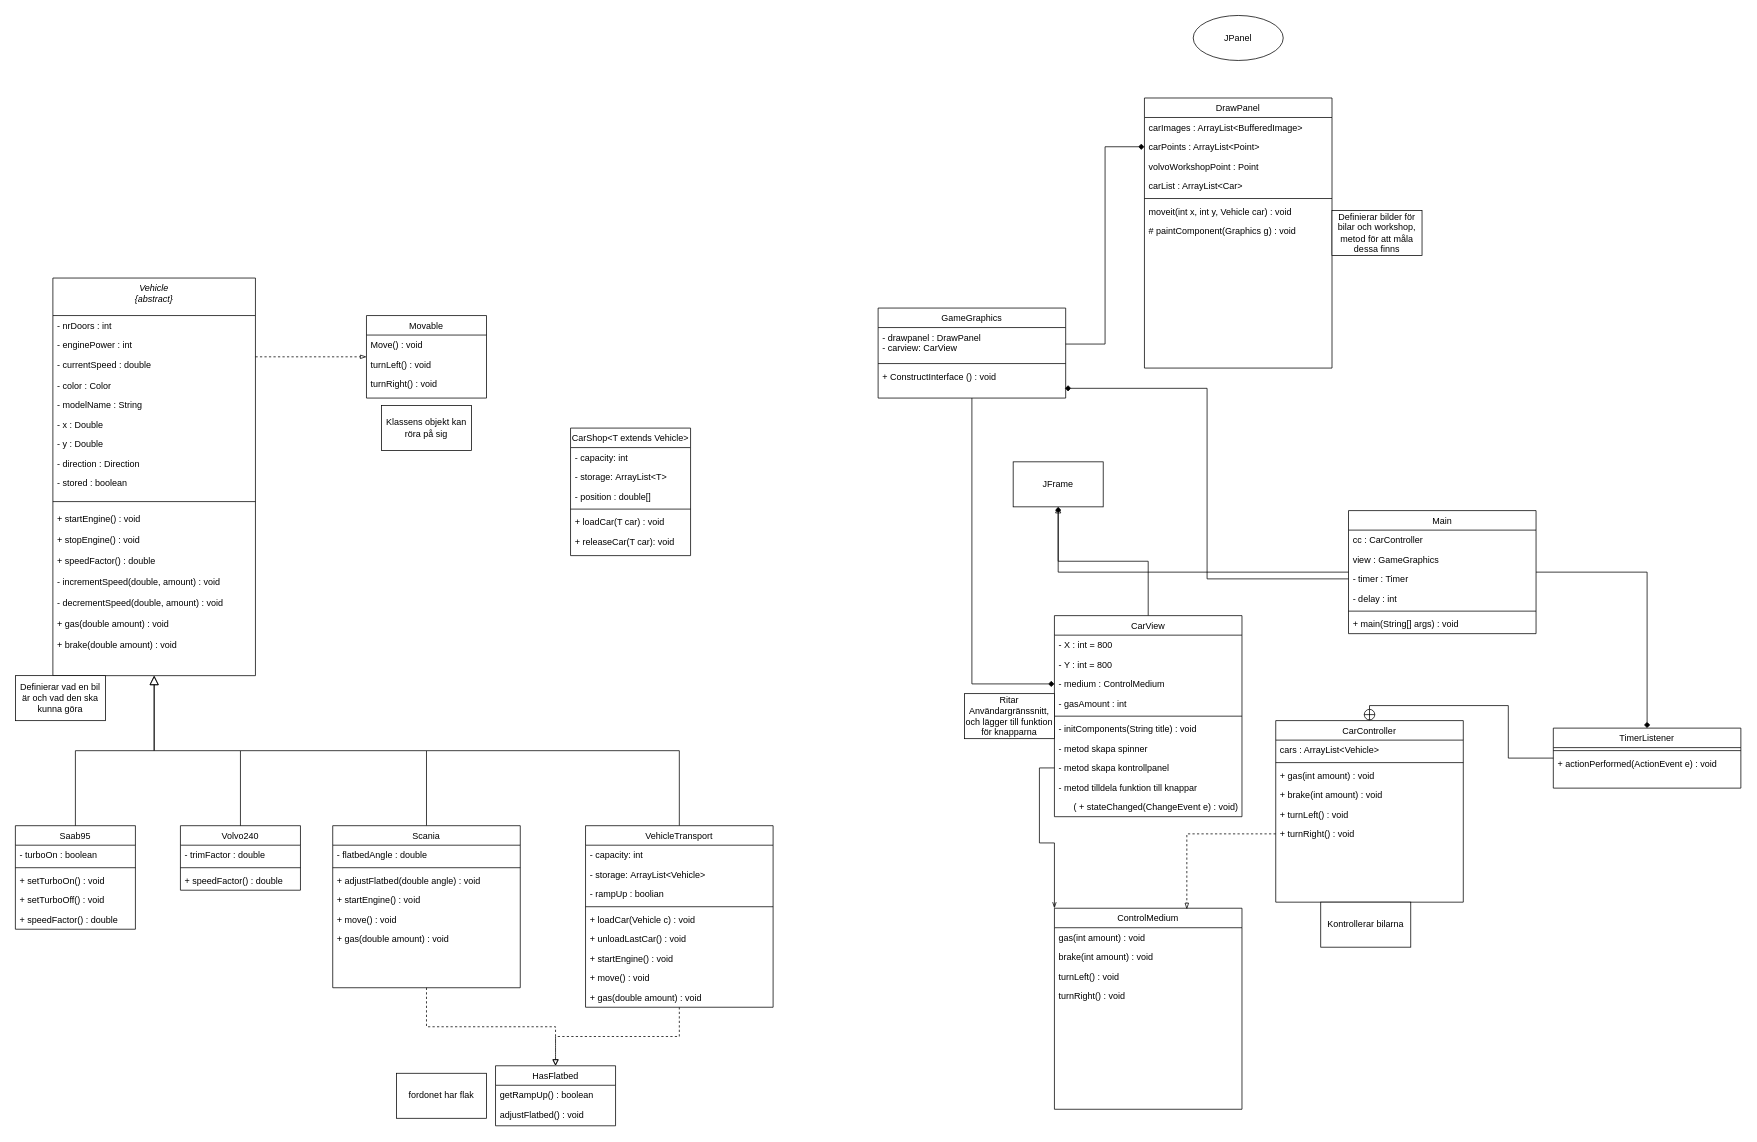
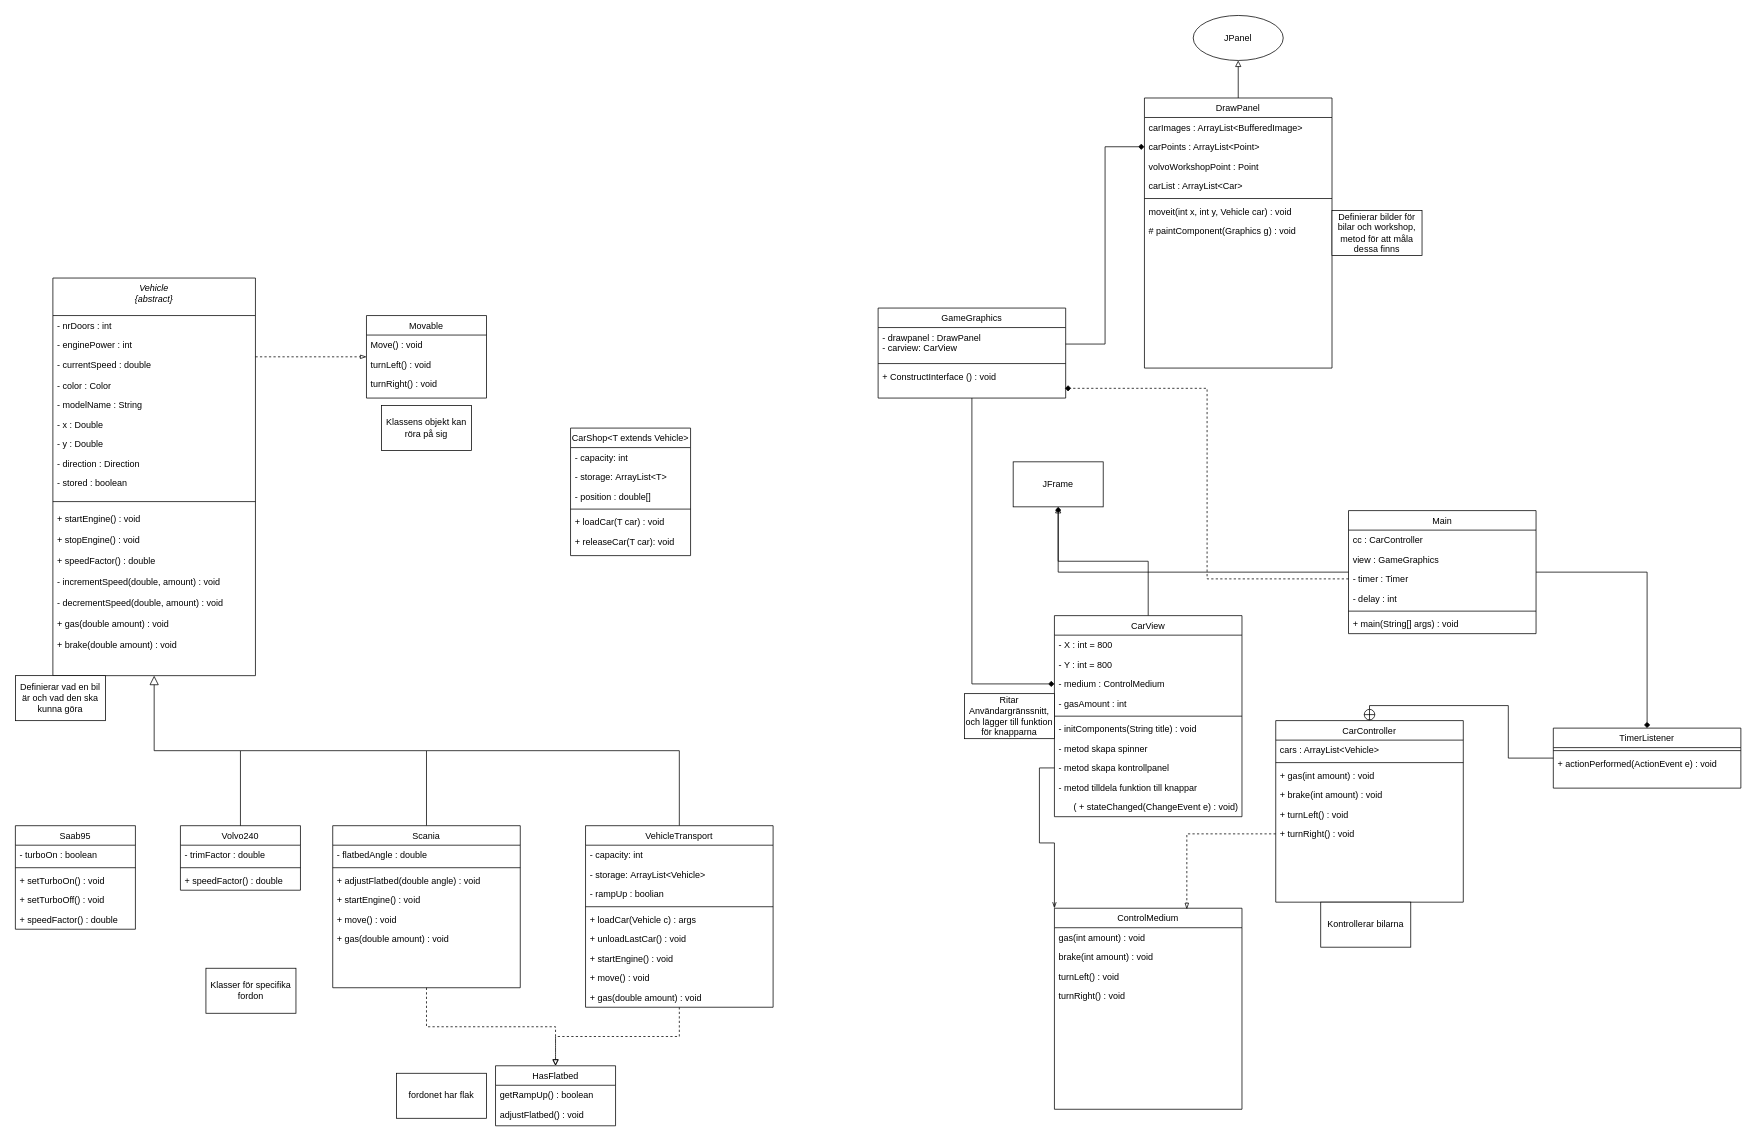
none -> (1238, 83)
(1207, 485) -> (1207, 485)
(75, 750) -> none
(647, 920) -> (648, 920)
none -> (251, 990)
